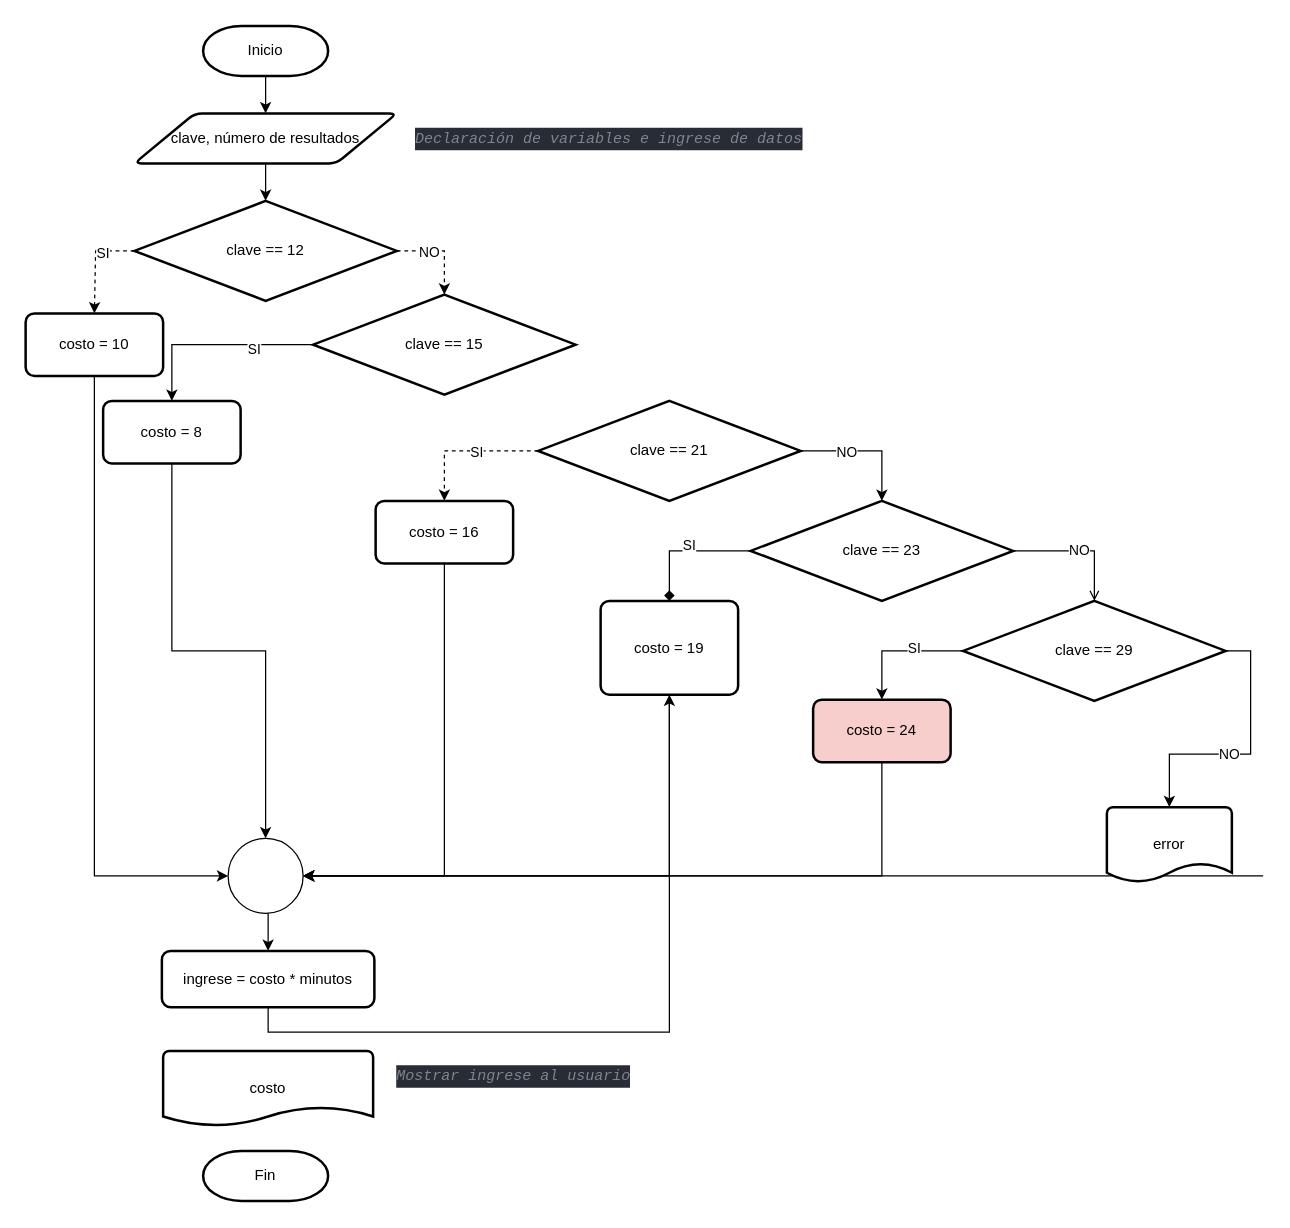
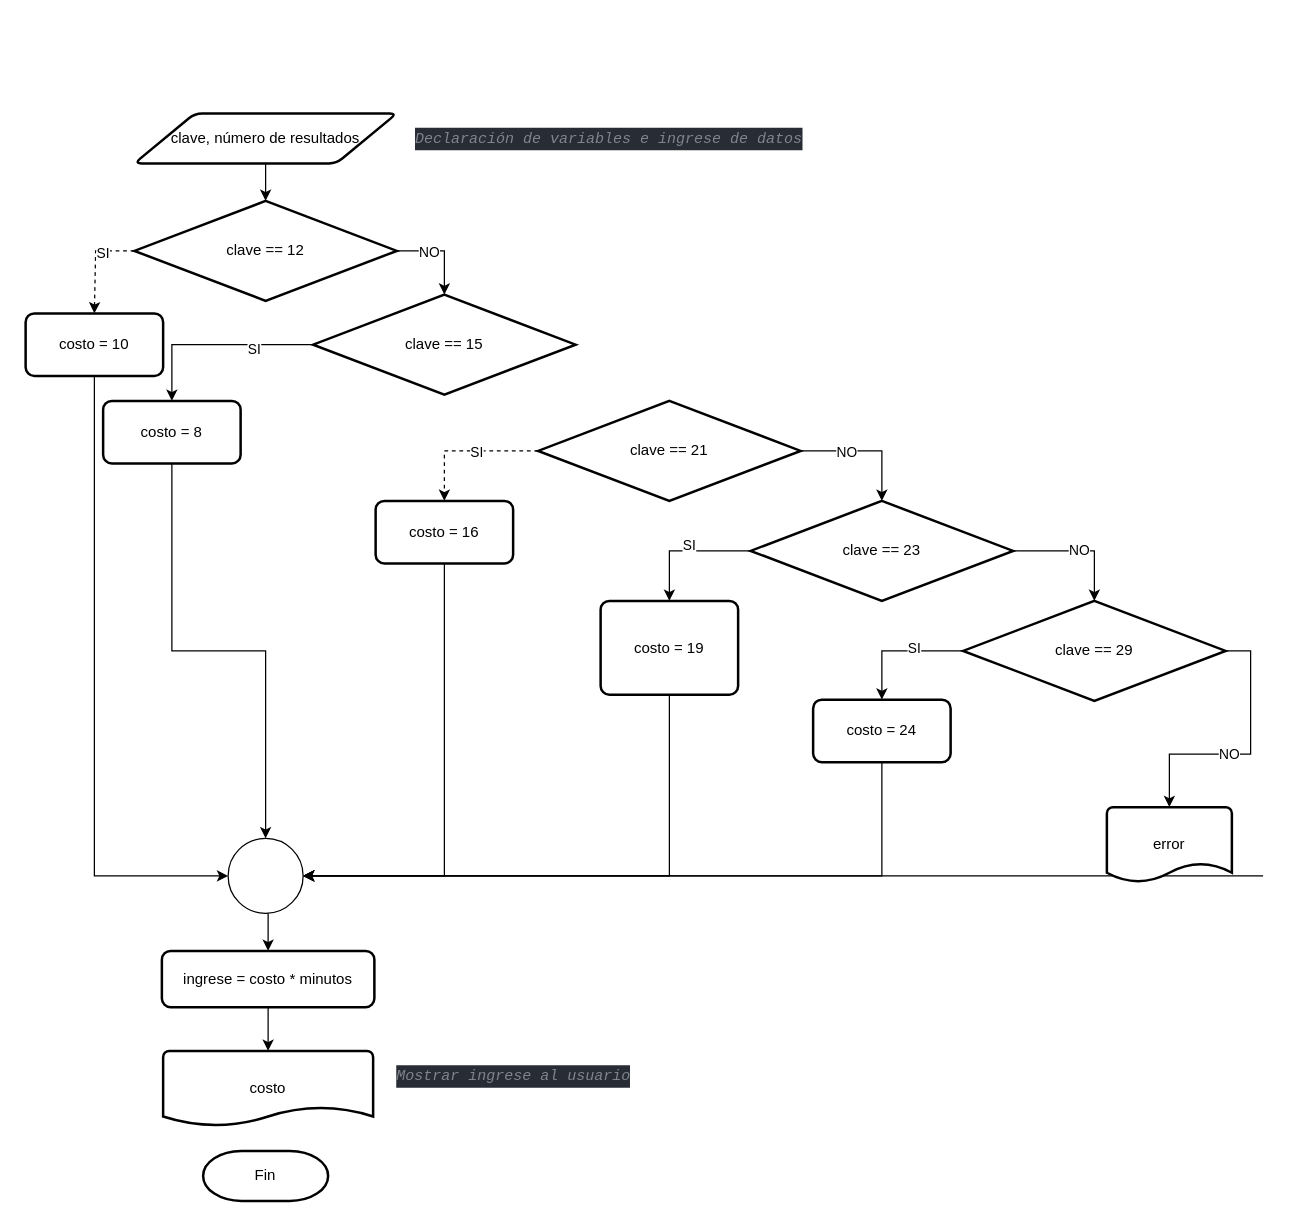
(266, 51) -> none
(266, 90) -> none
(444, 265) -> (444, 265)
(669, 590) -> (669, 591)
(1094, 593) -> (1094, 591)
(882, 731) -> (882, 731)
(544, 1032) -> (268, 1036)
